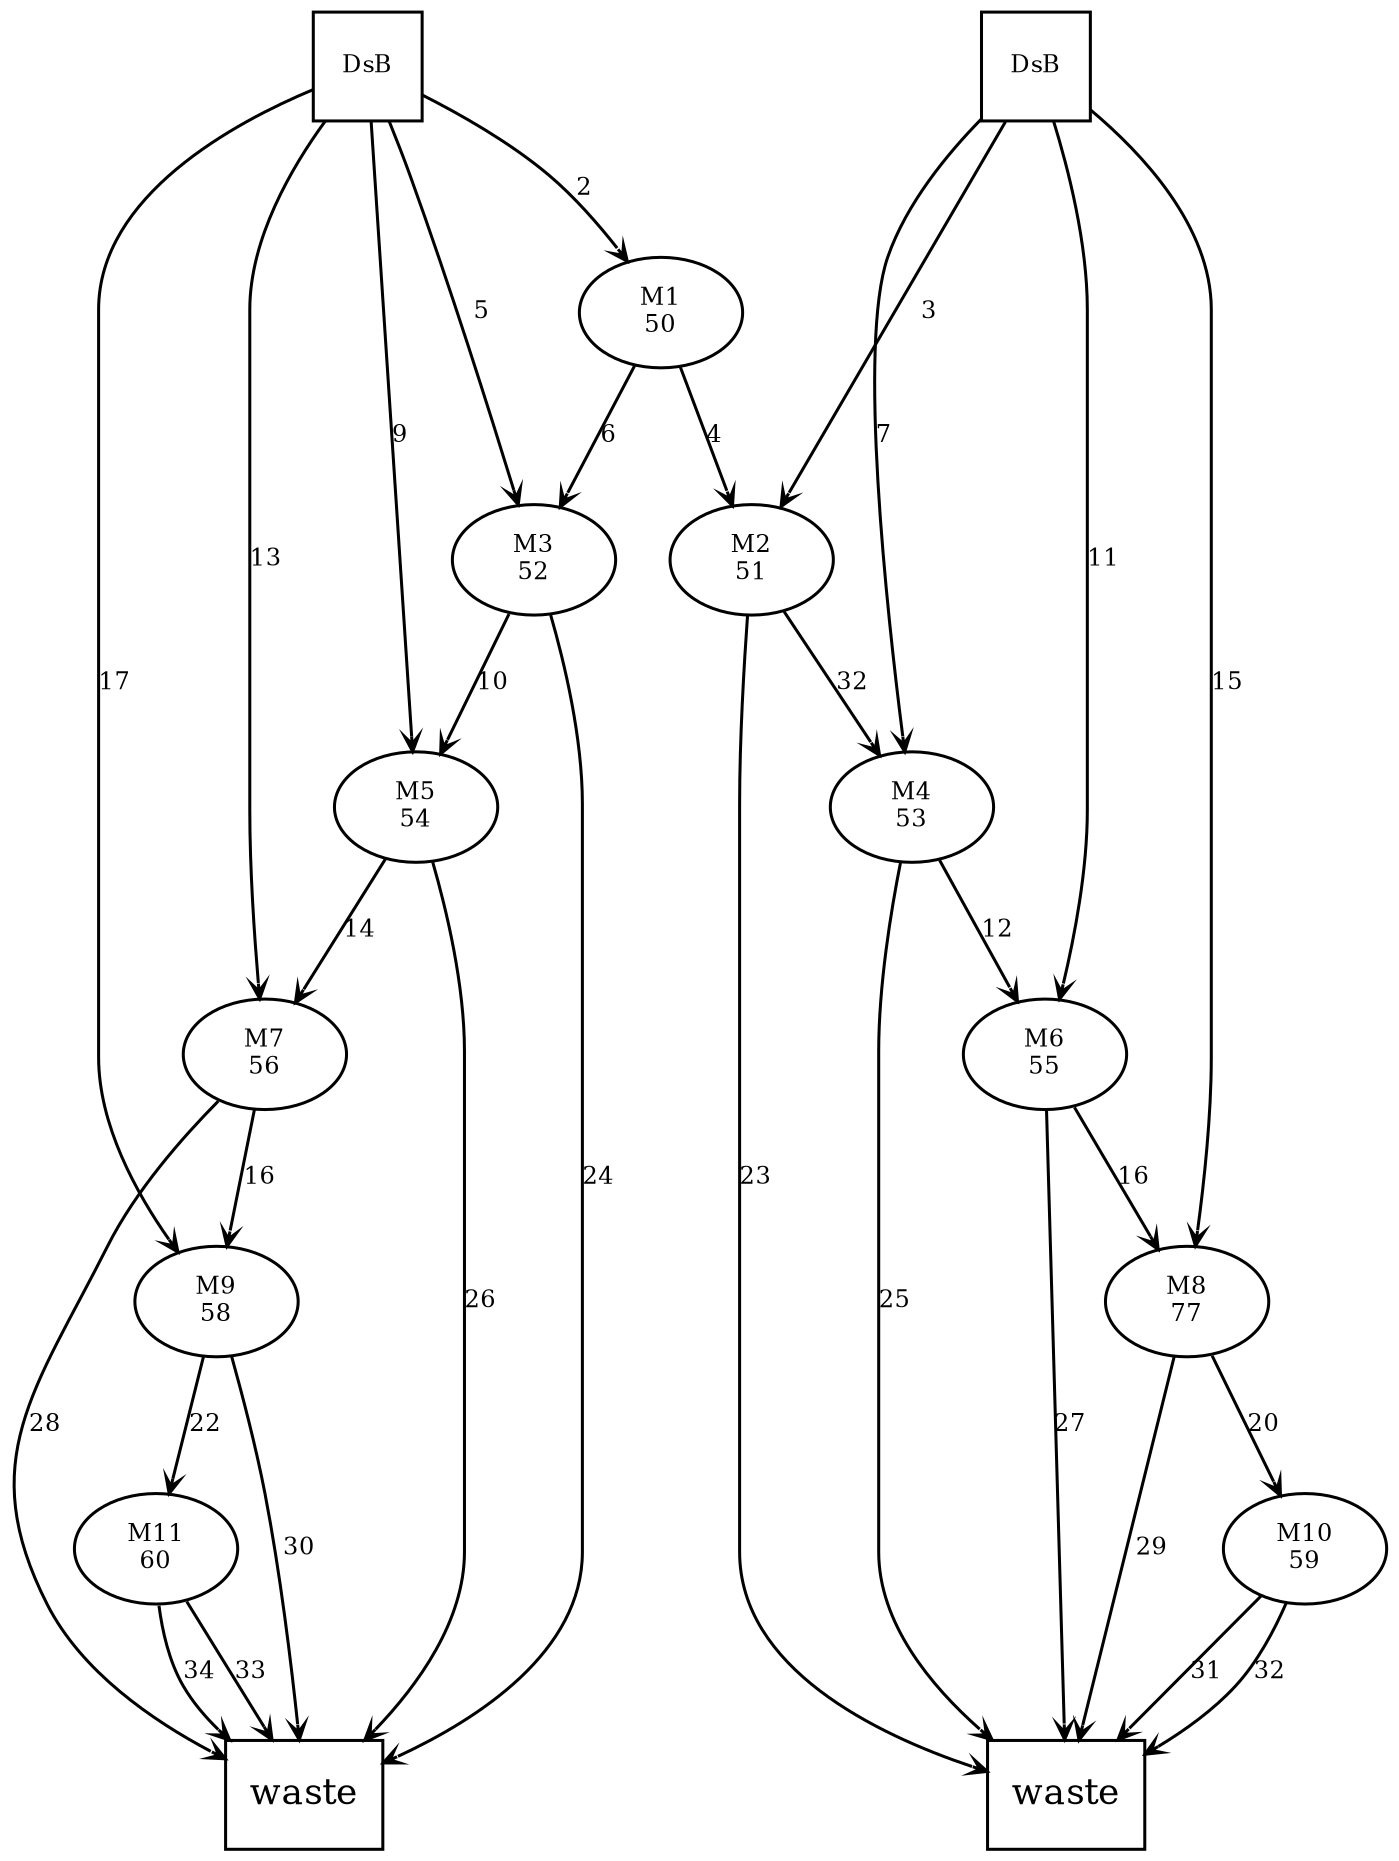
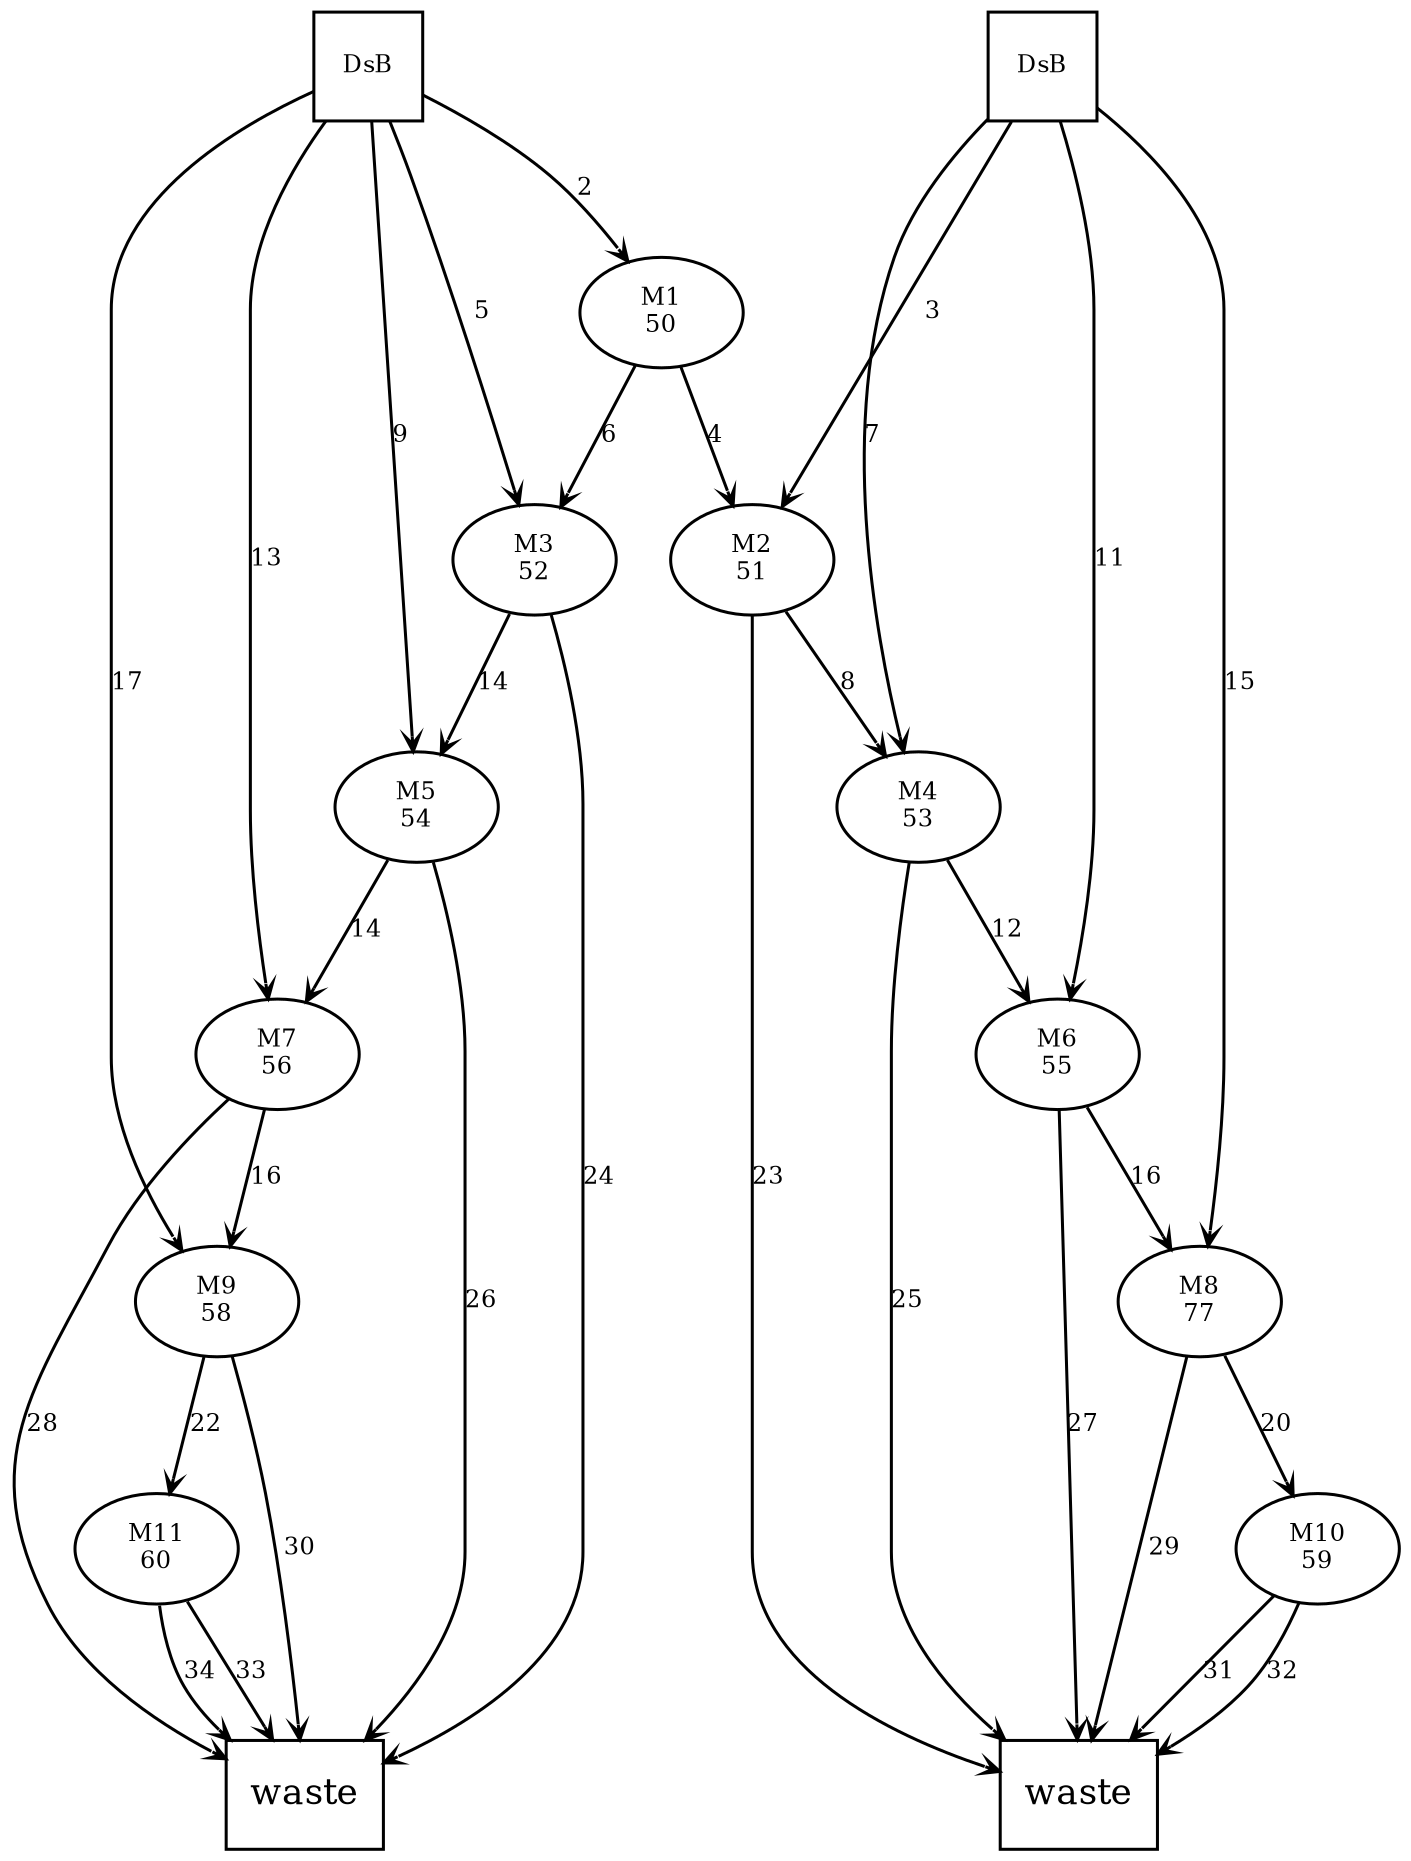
(493, 683) -> (494, 683)
(853, 683) -> (849, 683)
